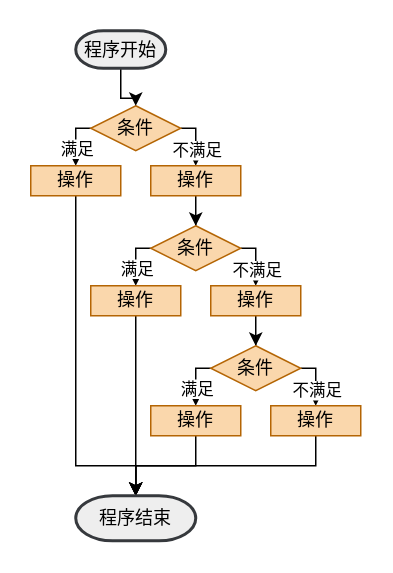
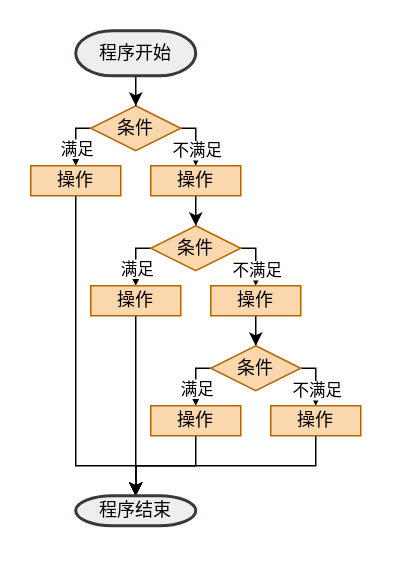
(121, 50) -> (136, 53)
(136, 518) -> (136, 511)
